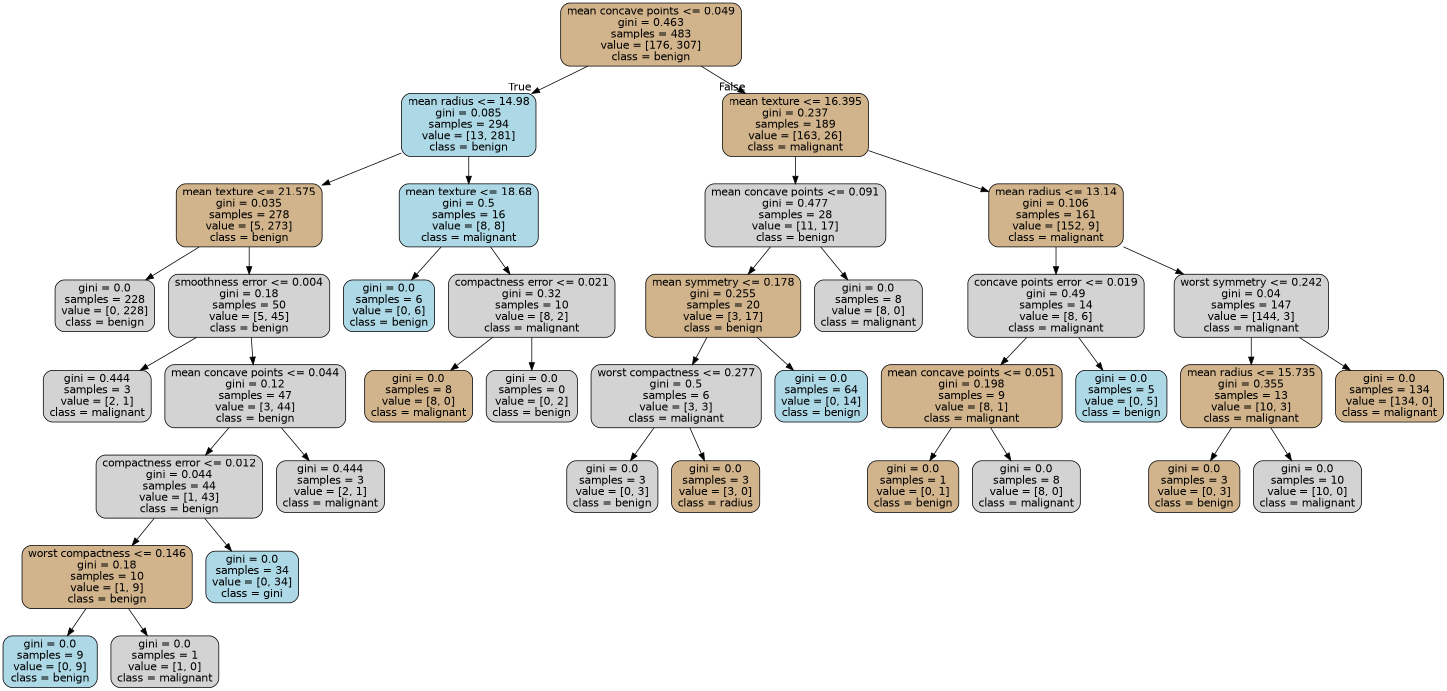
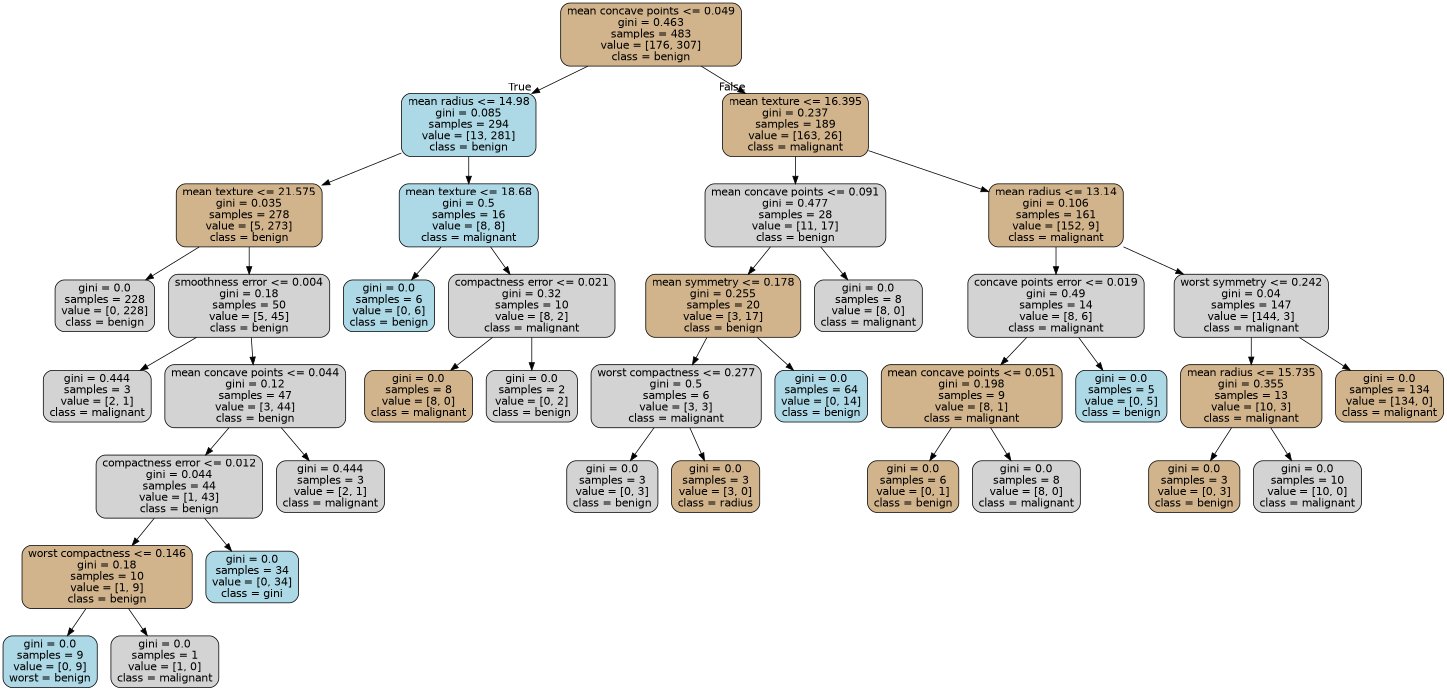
(532, 396) -> (532, 396)
(913, 487) -> (913, 487)
(50, 662) -> (50, 662)
